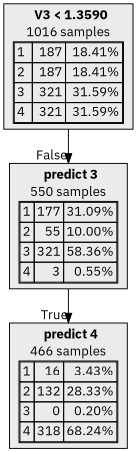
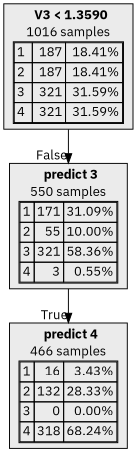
(49, 212) -> (49, 212)
(94, 411) -> (94, 411)
